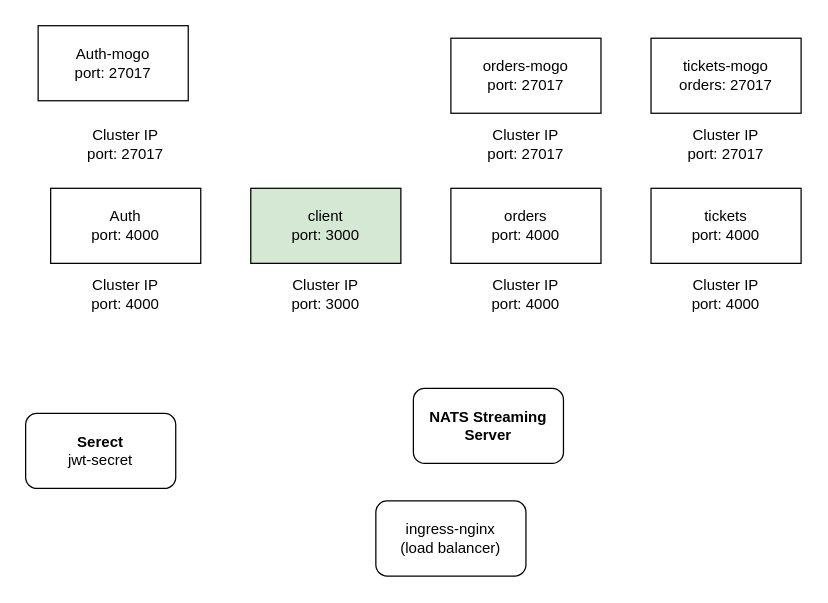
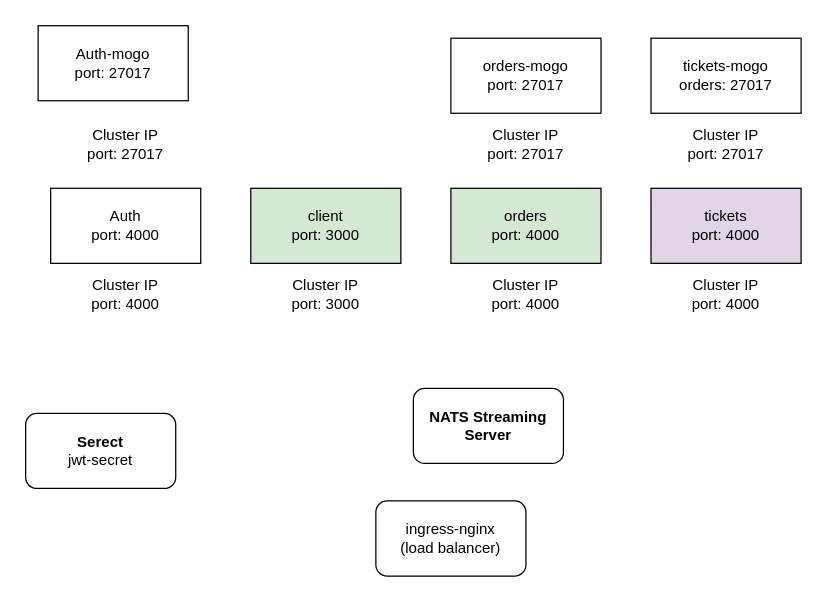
(526, 226) -> (526, 226)
(726, 226) -> (726, 226)
